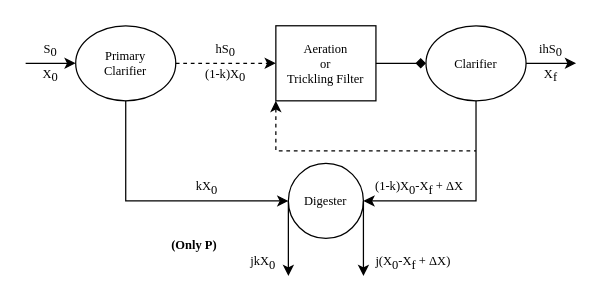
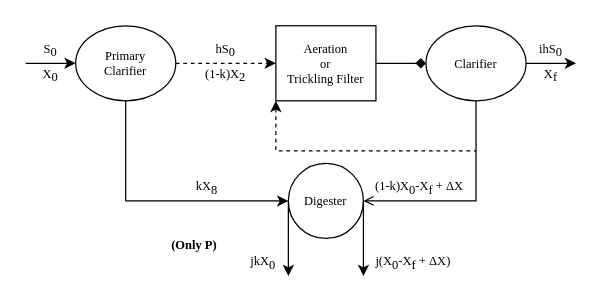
(226, 76) -> (226, 76)
(207, 188) -> (207, 188)
(373, 201) -> (371, 201)
